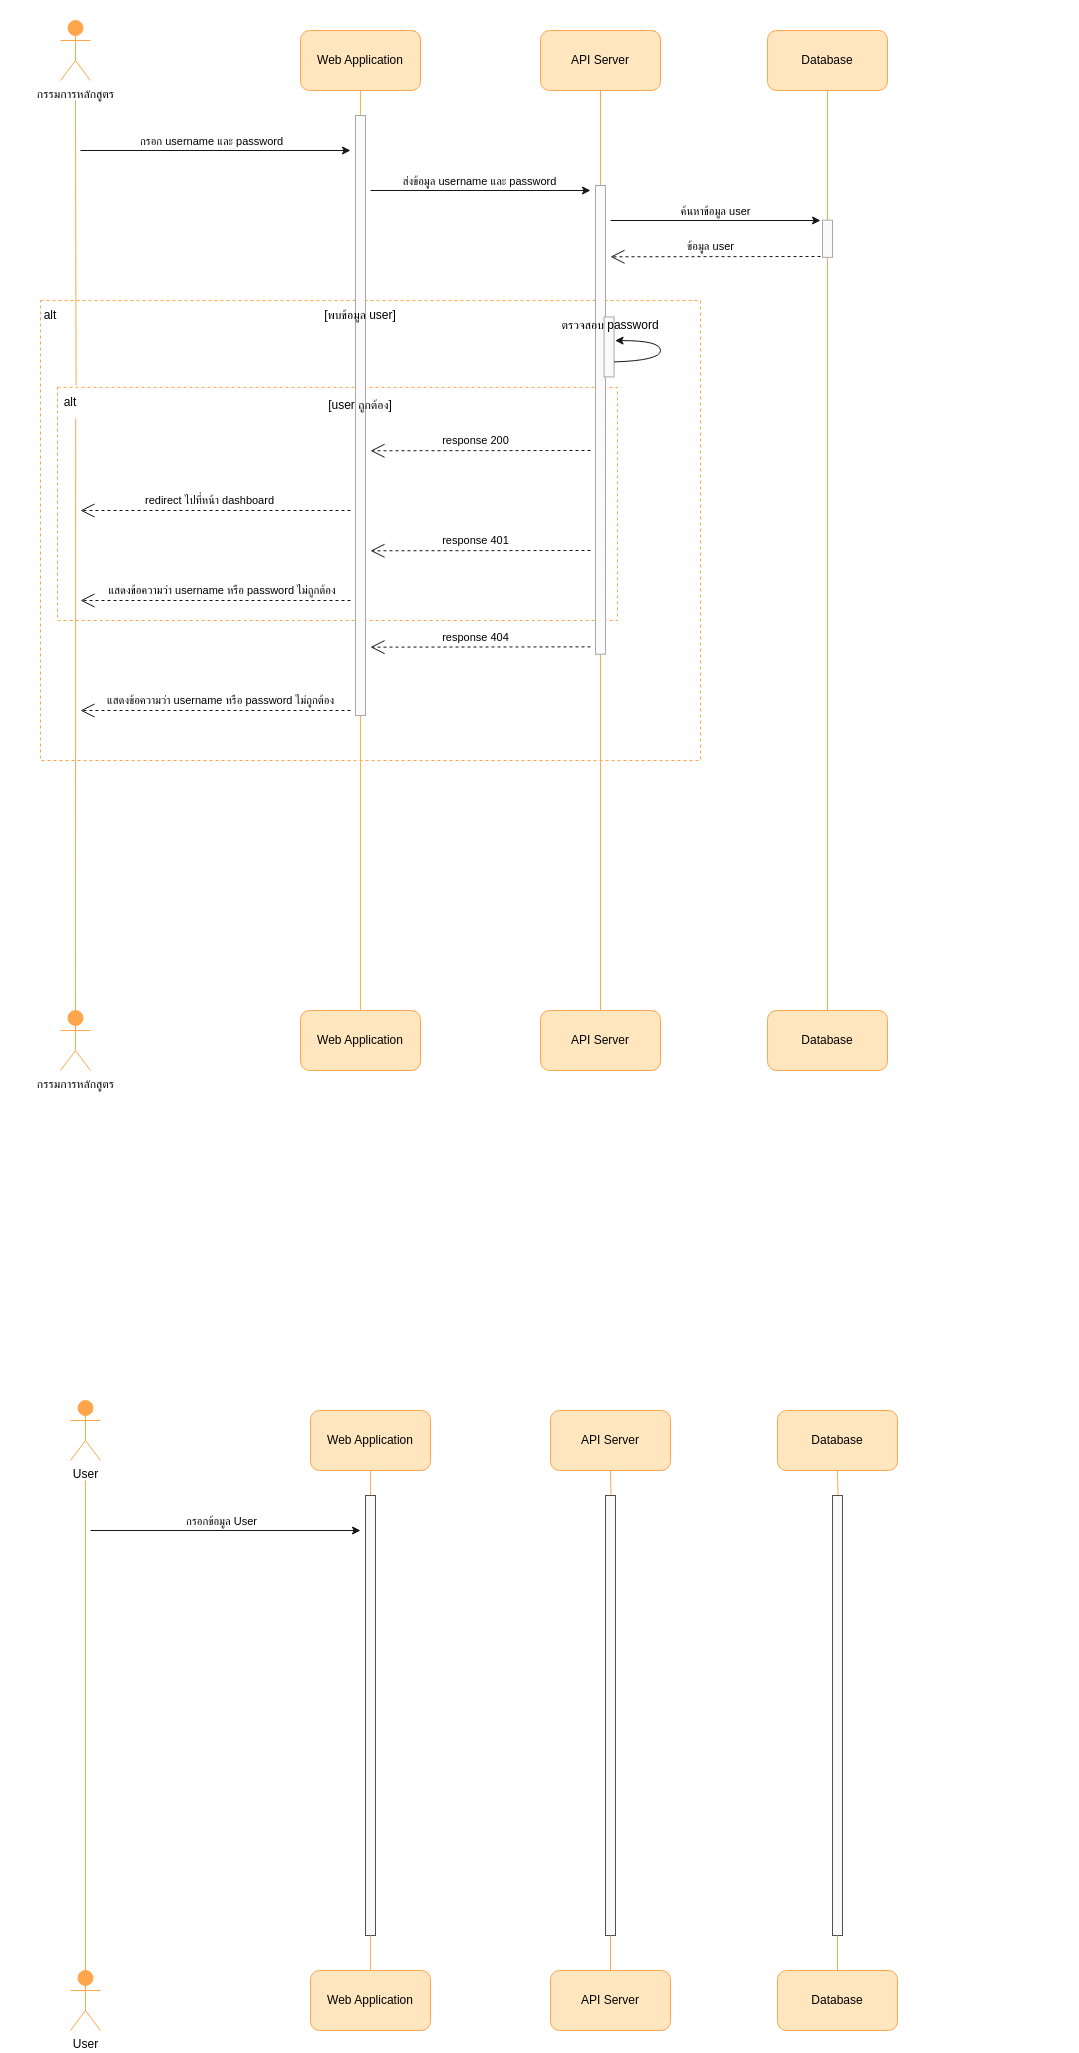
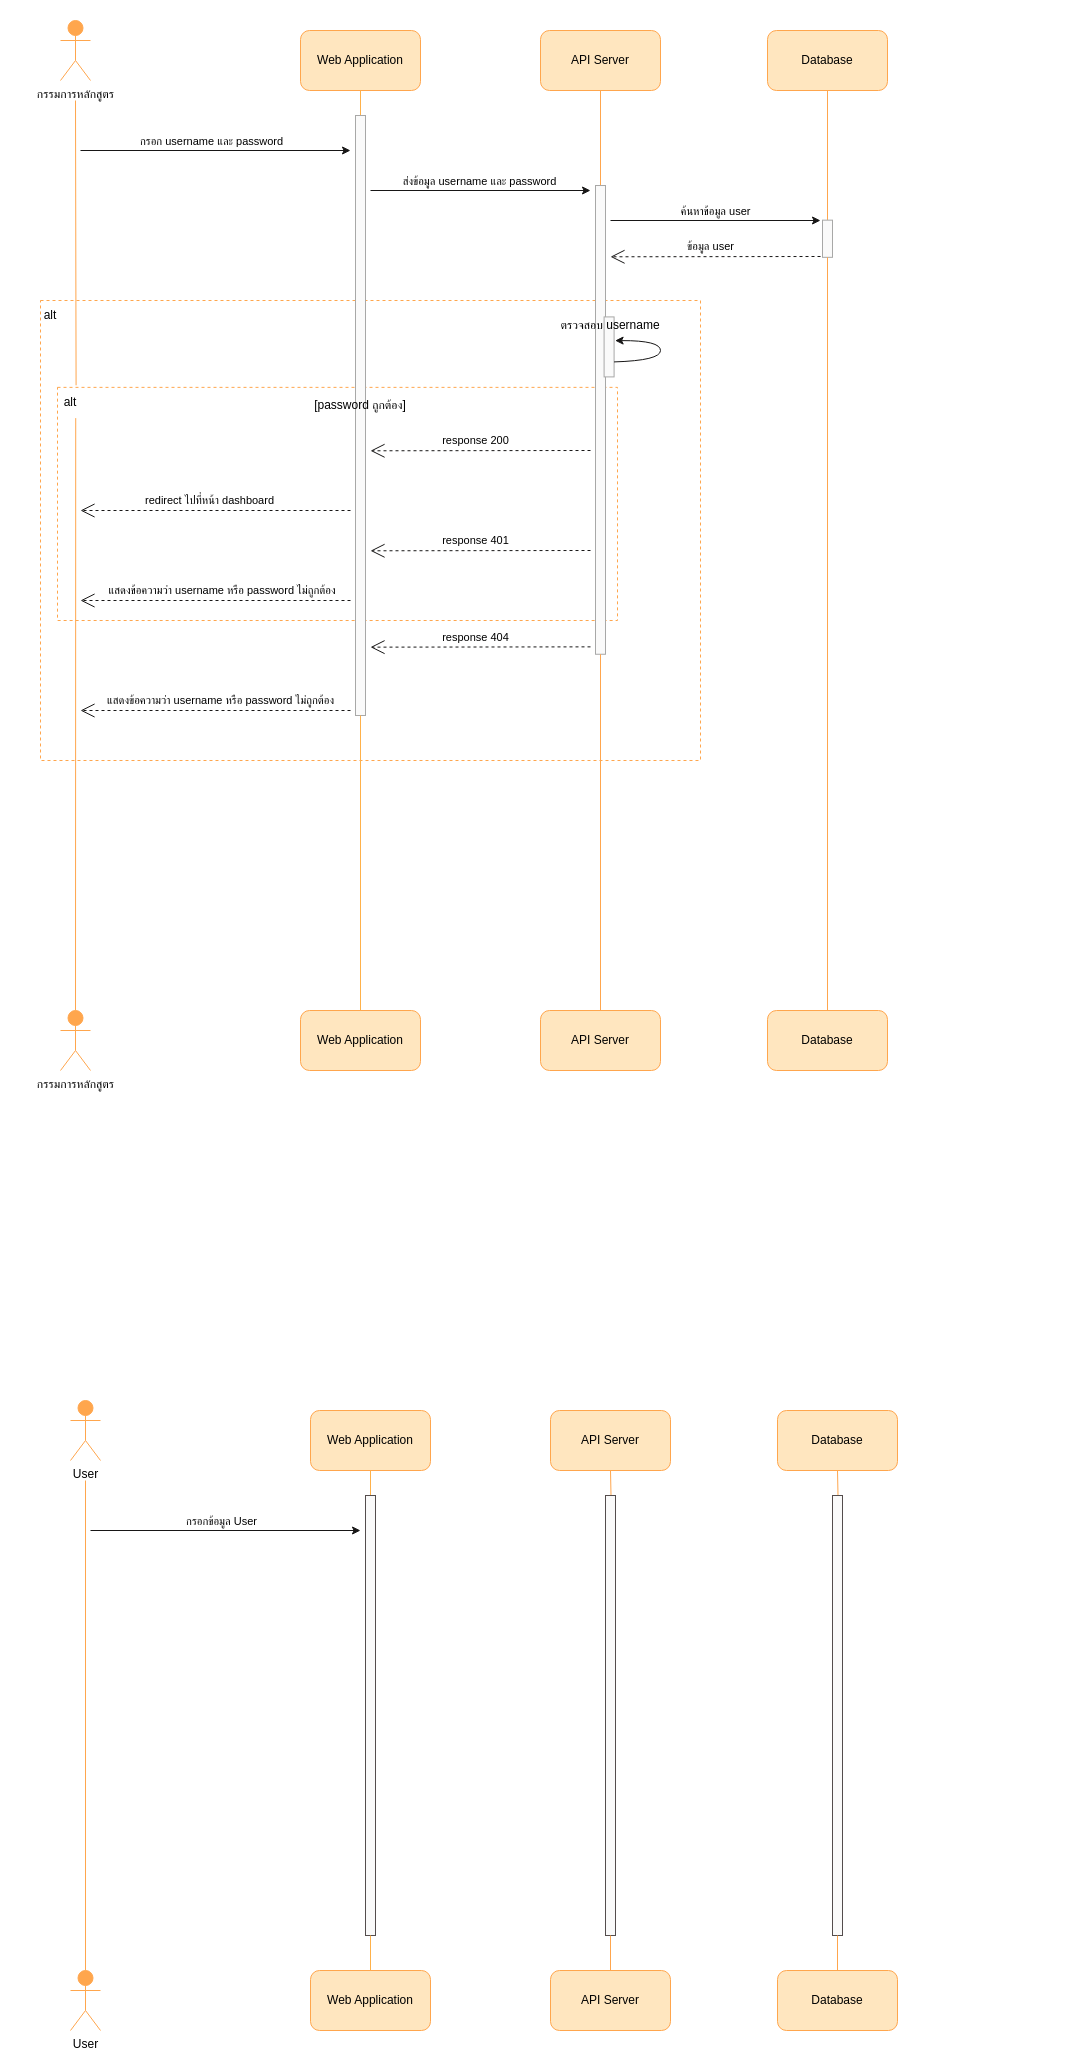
(361, 316) -> none
(611, 326) -> (611, 326)
(361, 406) -> (361, 406)
